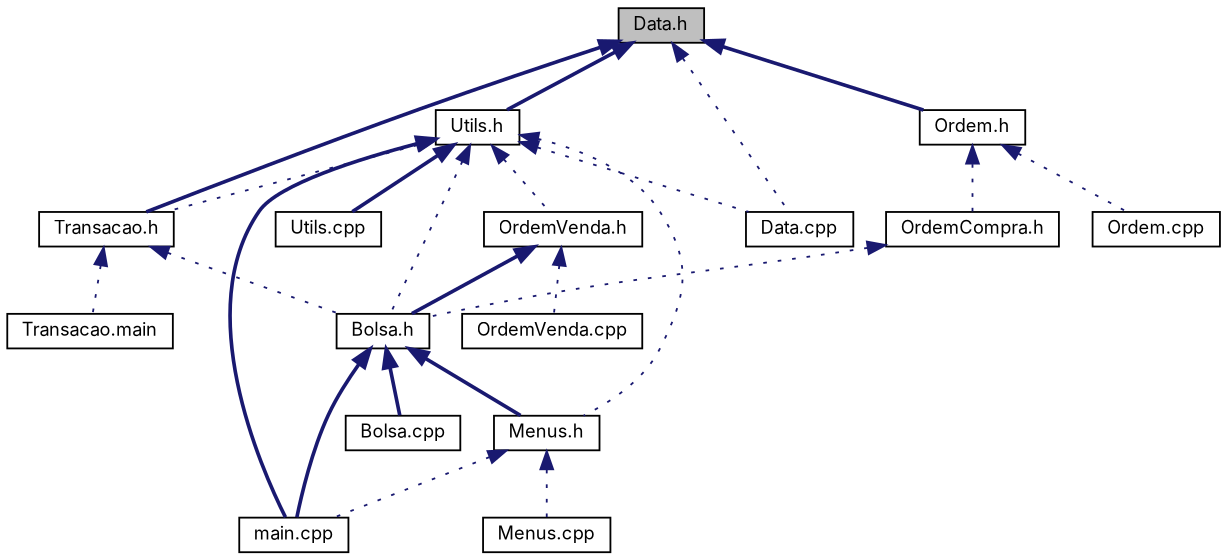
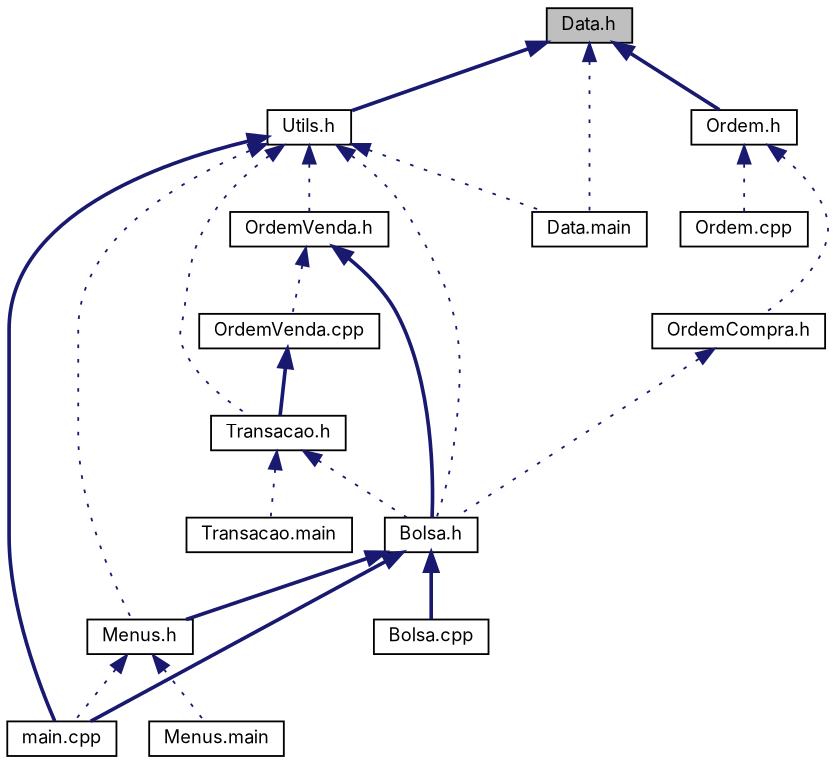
(372, 126) -> (283, 391)
(328, 229) -> none
(800, 229) -> (590, 229)
(547, 535) -> (217, 739)
